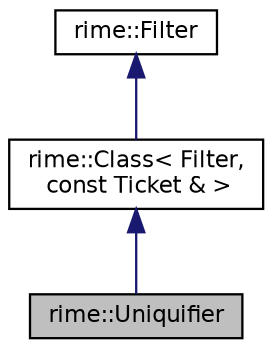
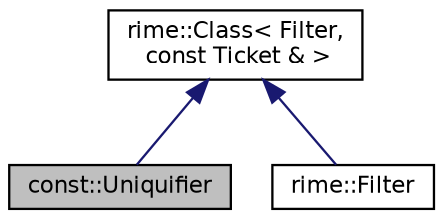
(136, 109) -> (307, 131)
(136, 316) -> (120, 187)
